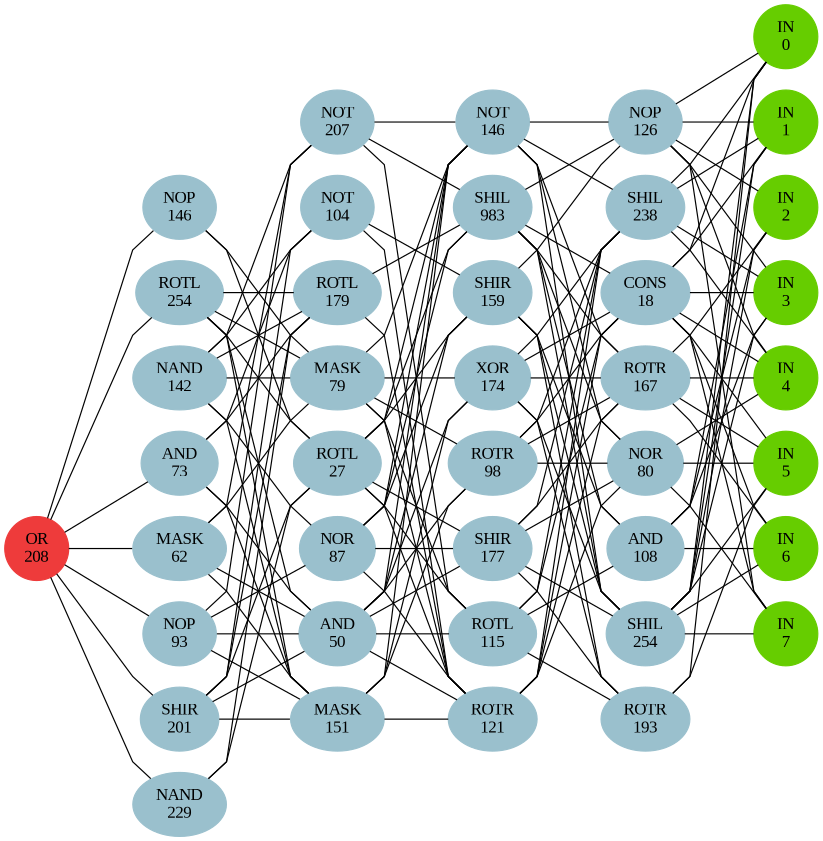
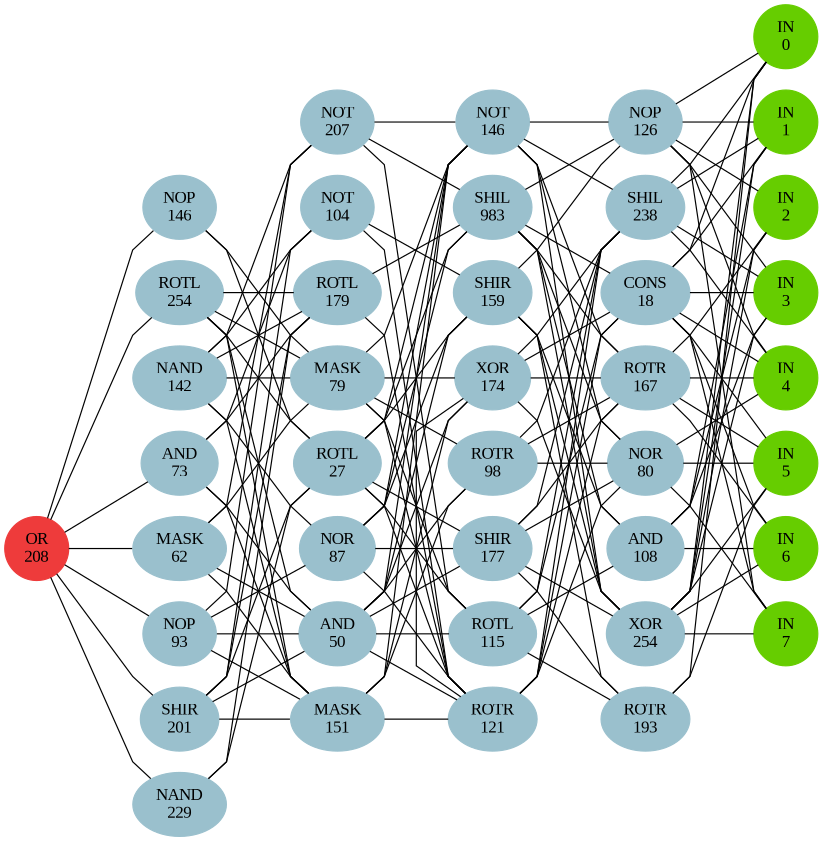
(569, 378) -> none
(569, 547) -> (416, 616)
(645, 634) -> (645, 634)
